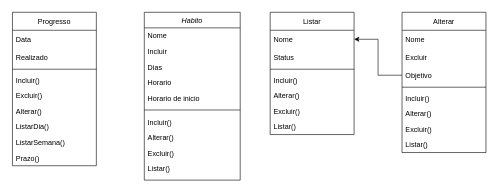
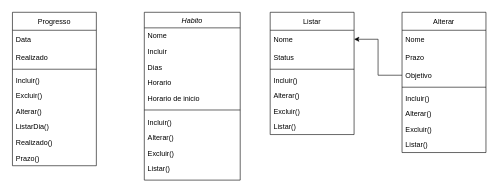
(418, 58) -> (416, 58)
(43, 143) -> (36, 143)
